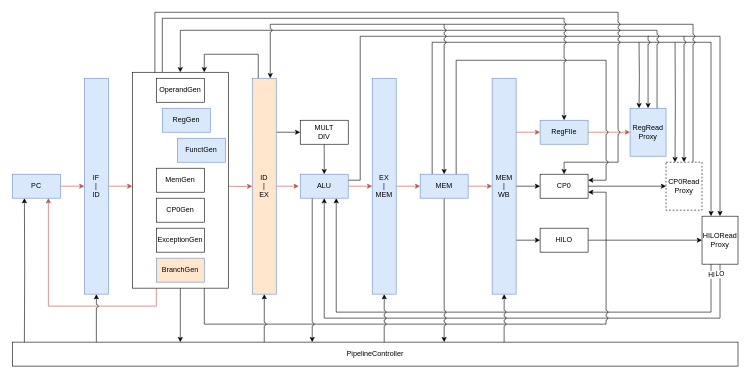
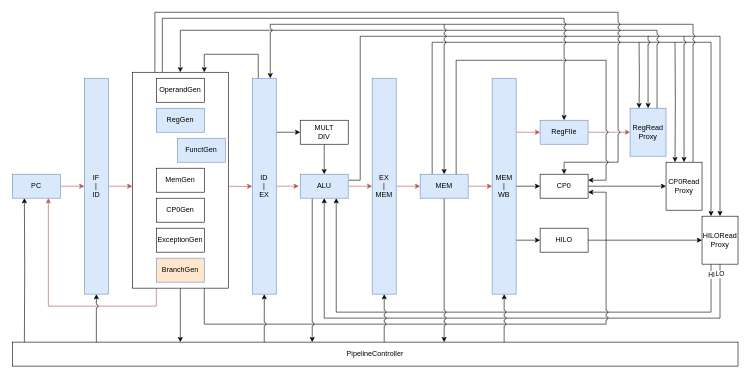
(186, 120) -> (180, 120)
(264, 186) -> (264, 186)
(684, 186) -> (684, 186)
